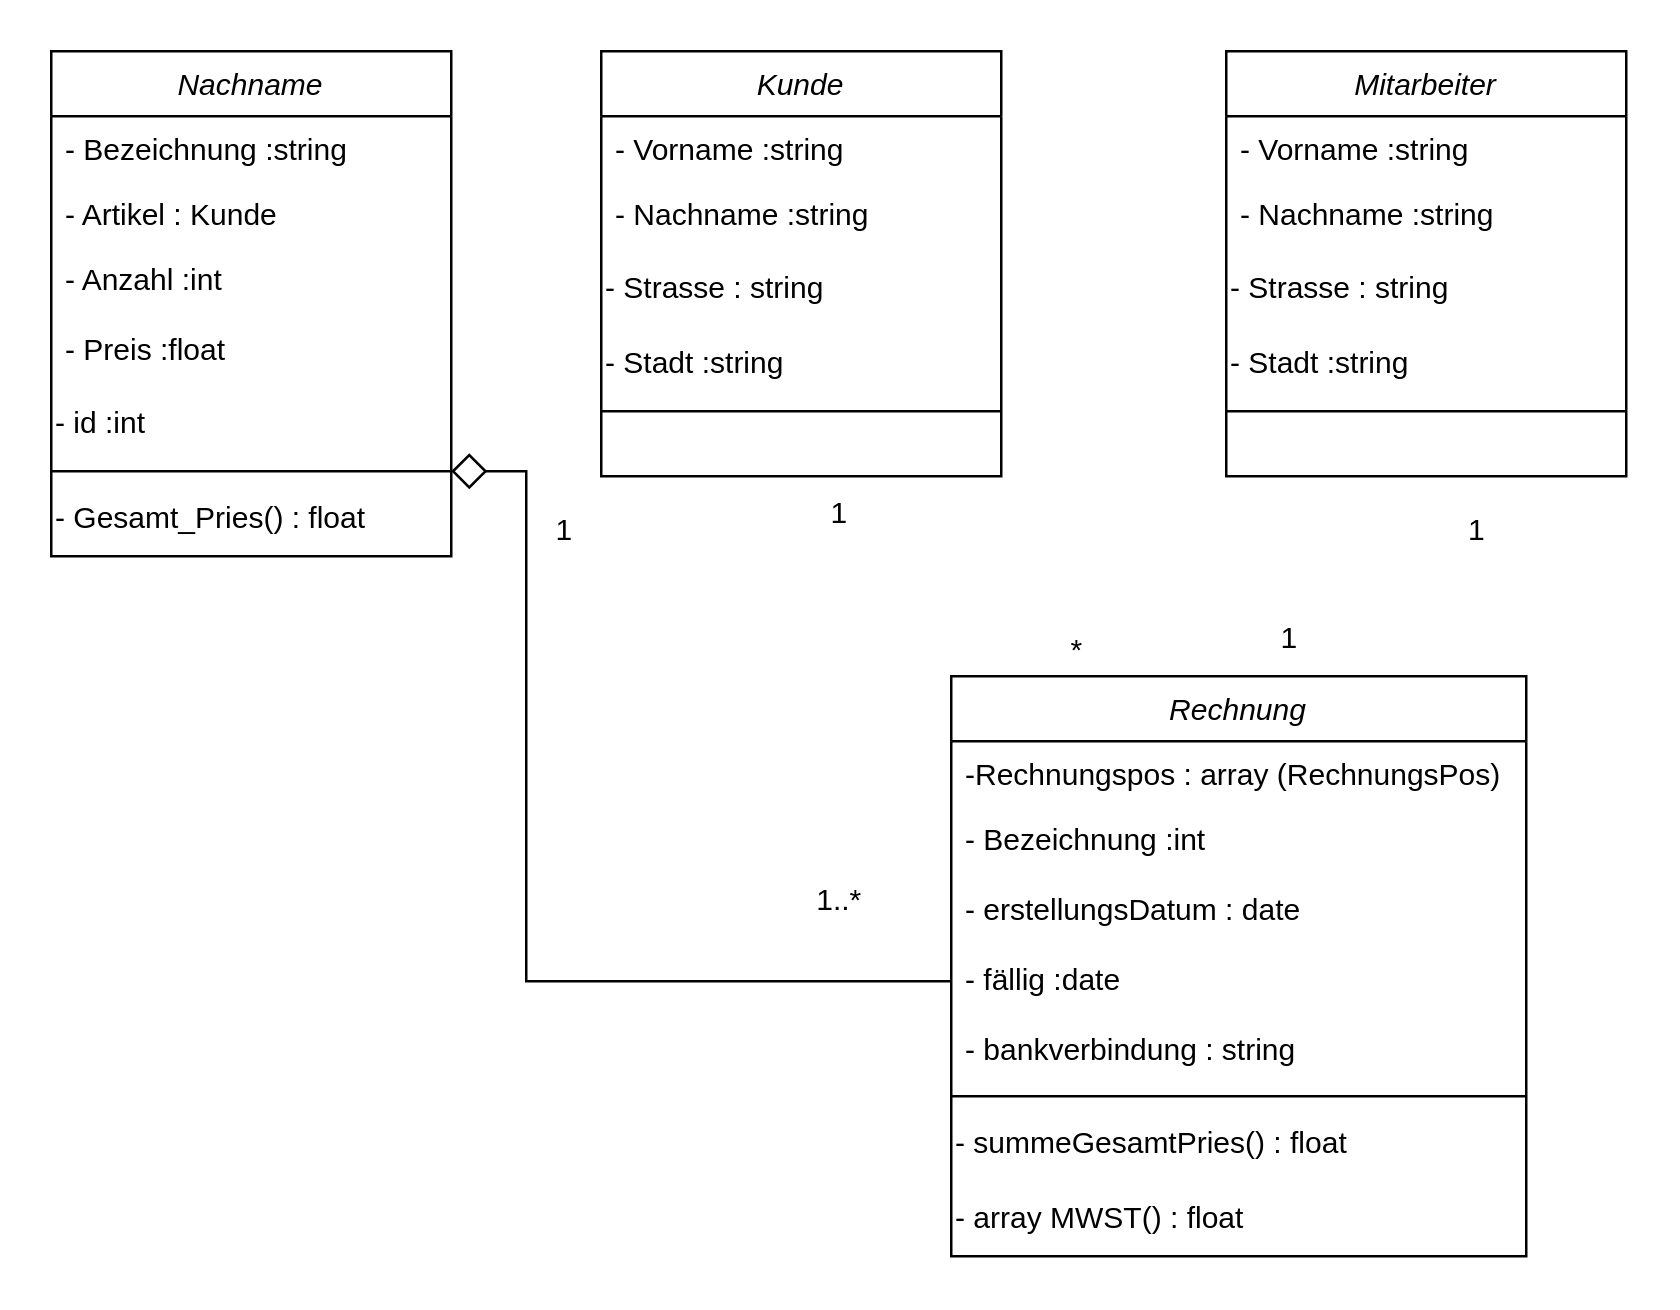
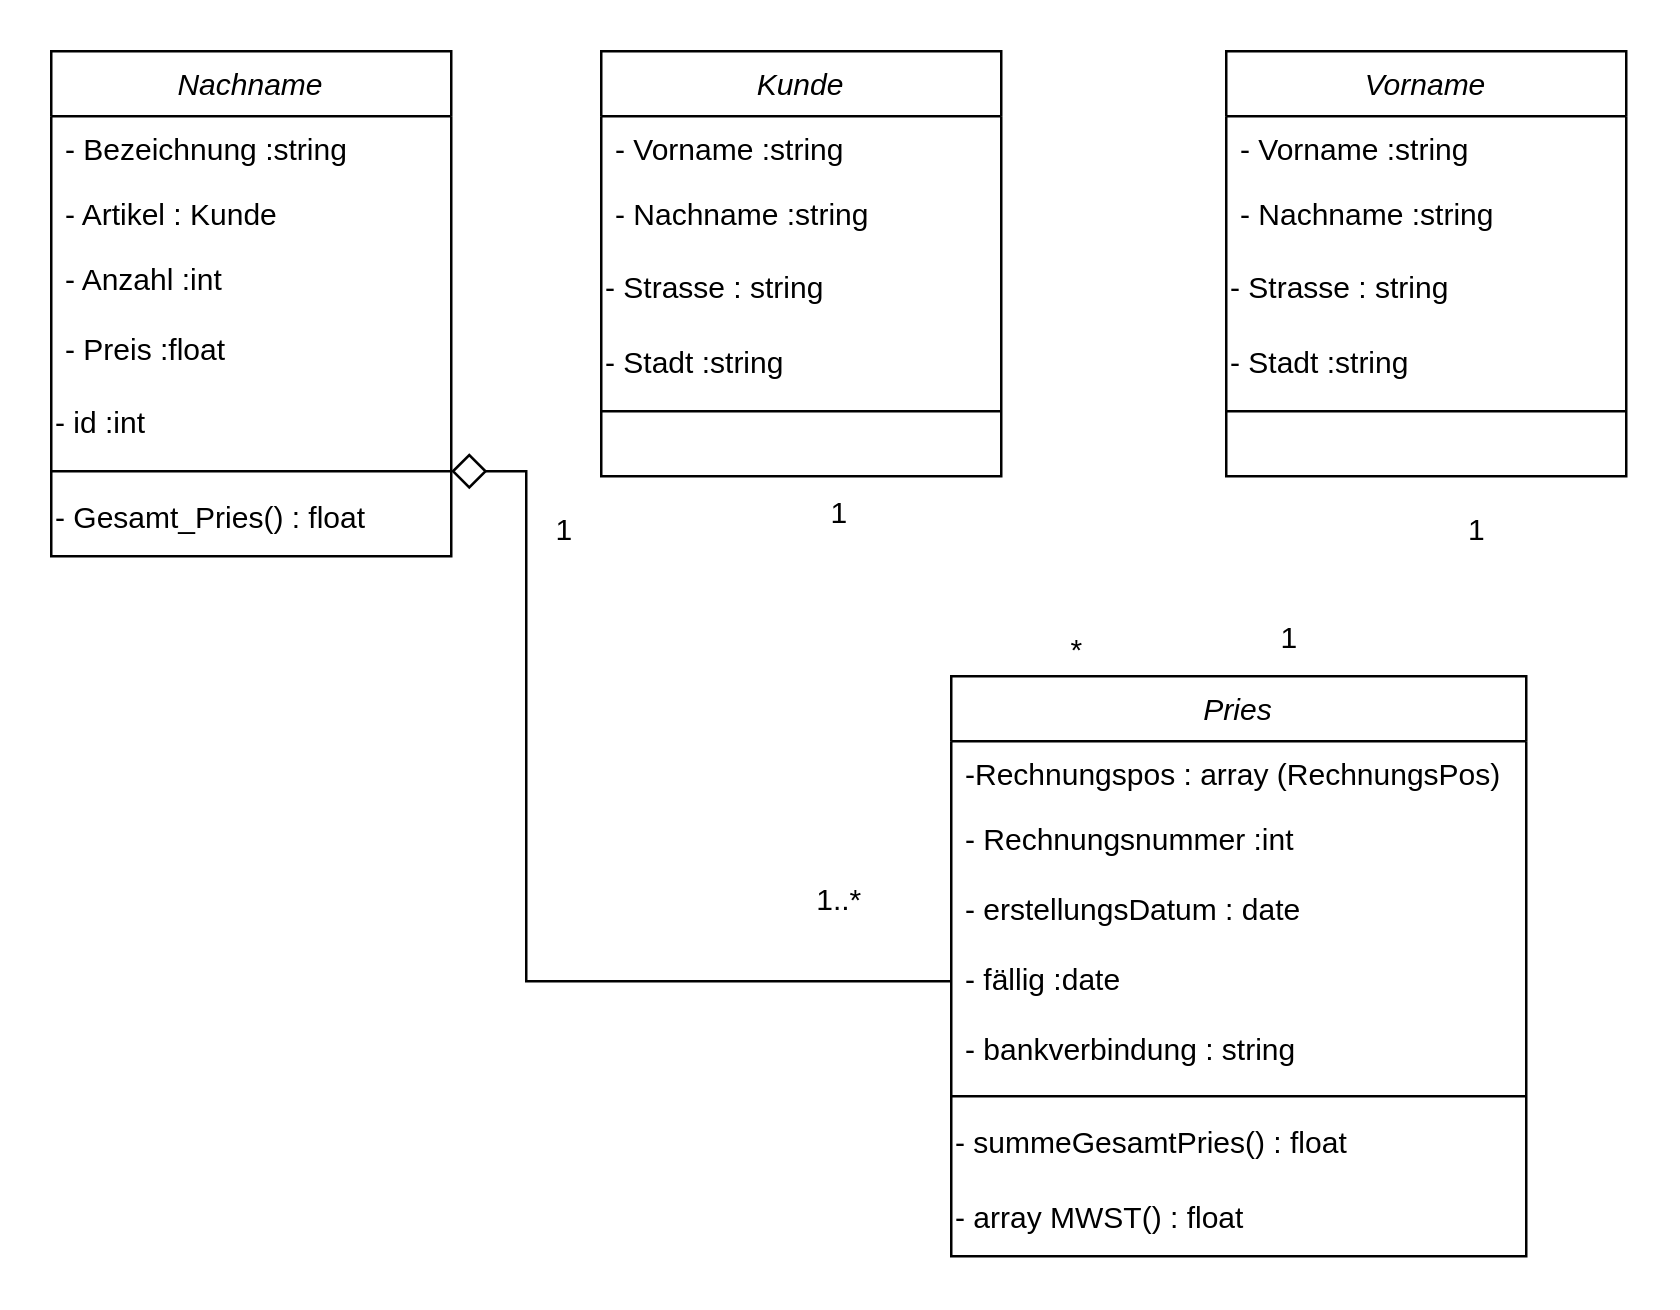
(1425, 85) -> (1425, 85)
(1238, 710) -> (1238, 710)
(1097, 840) -> (1134, 840)
